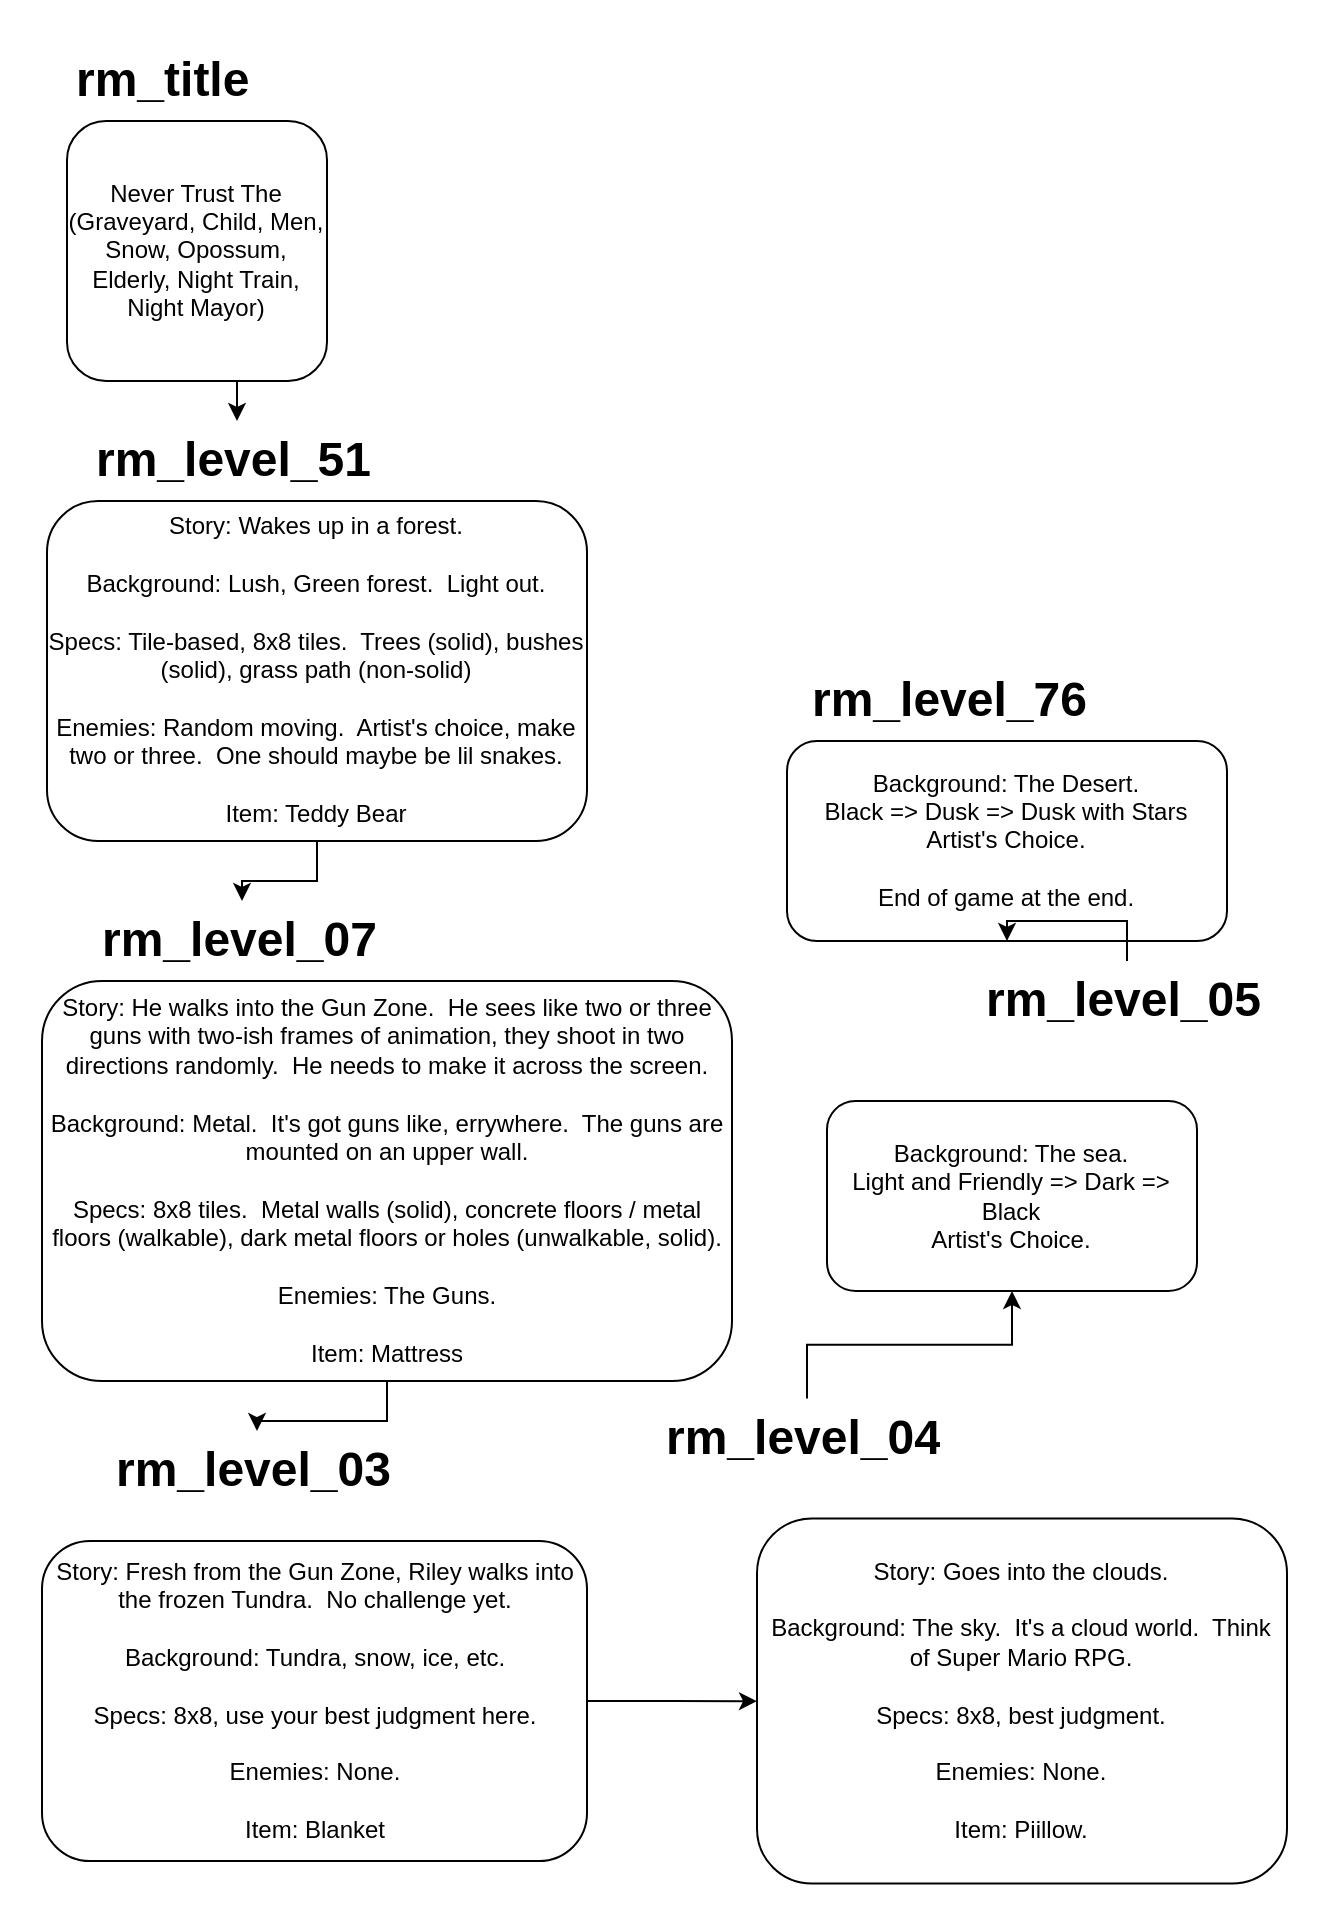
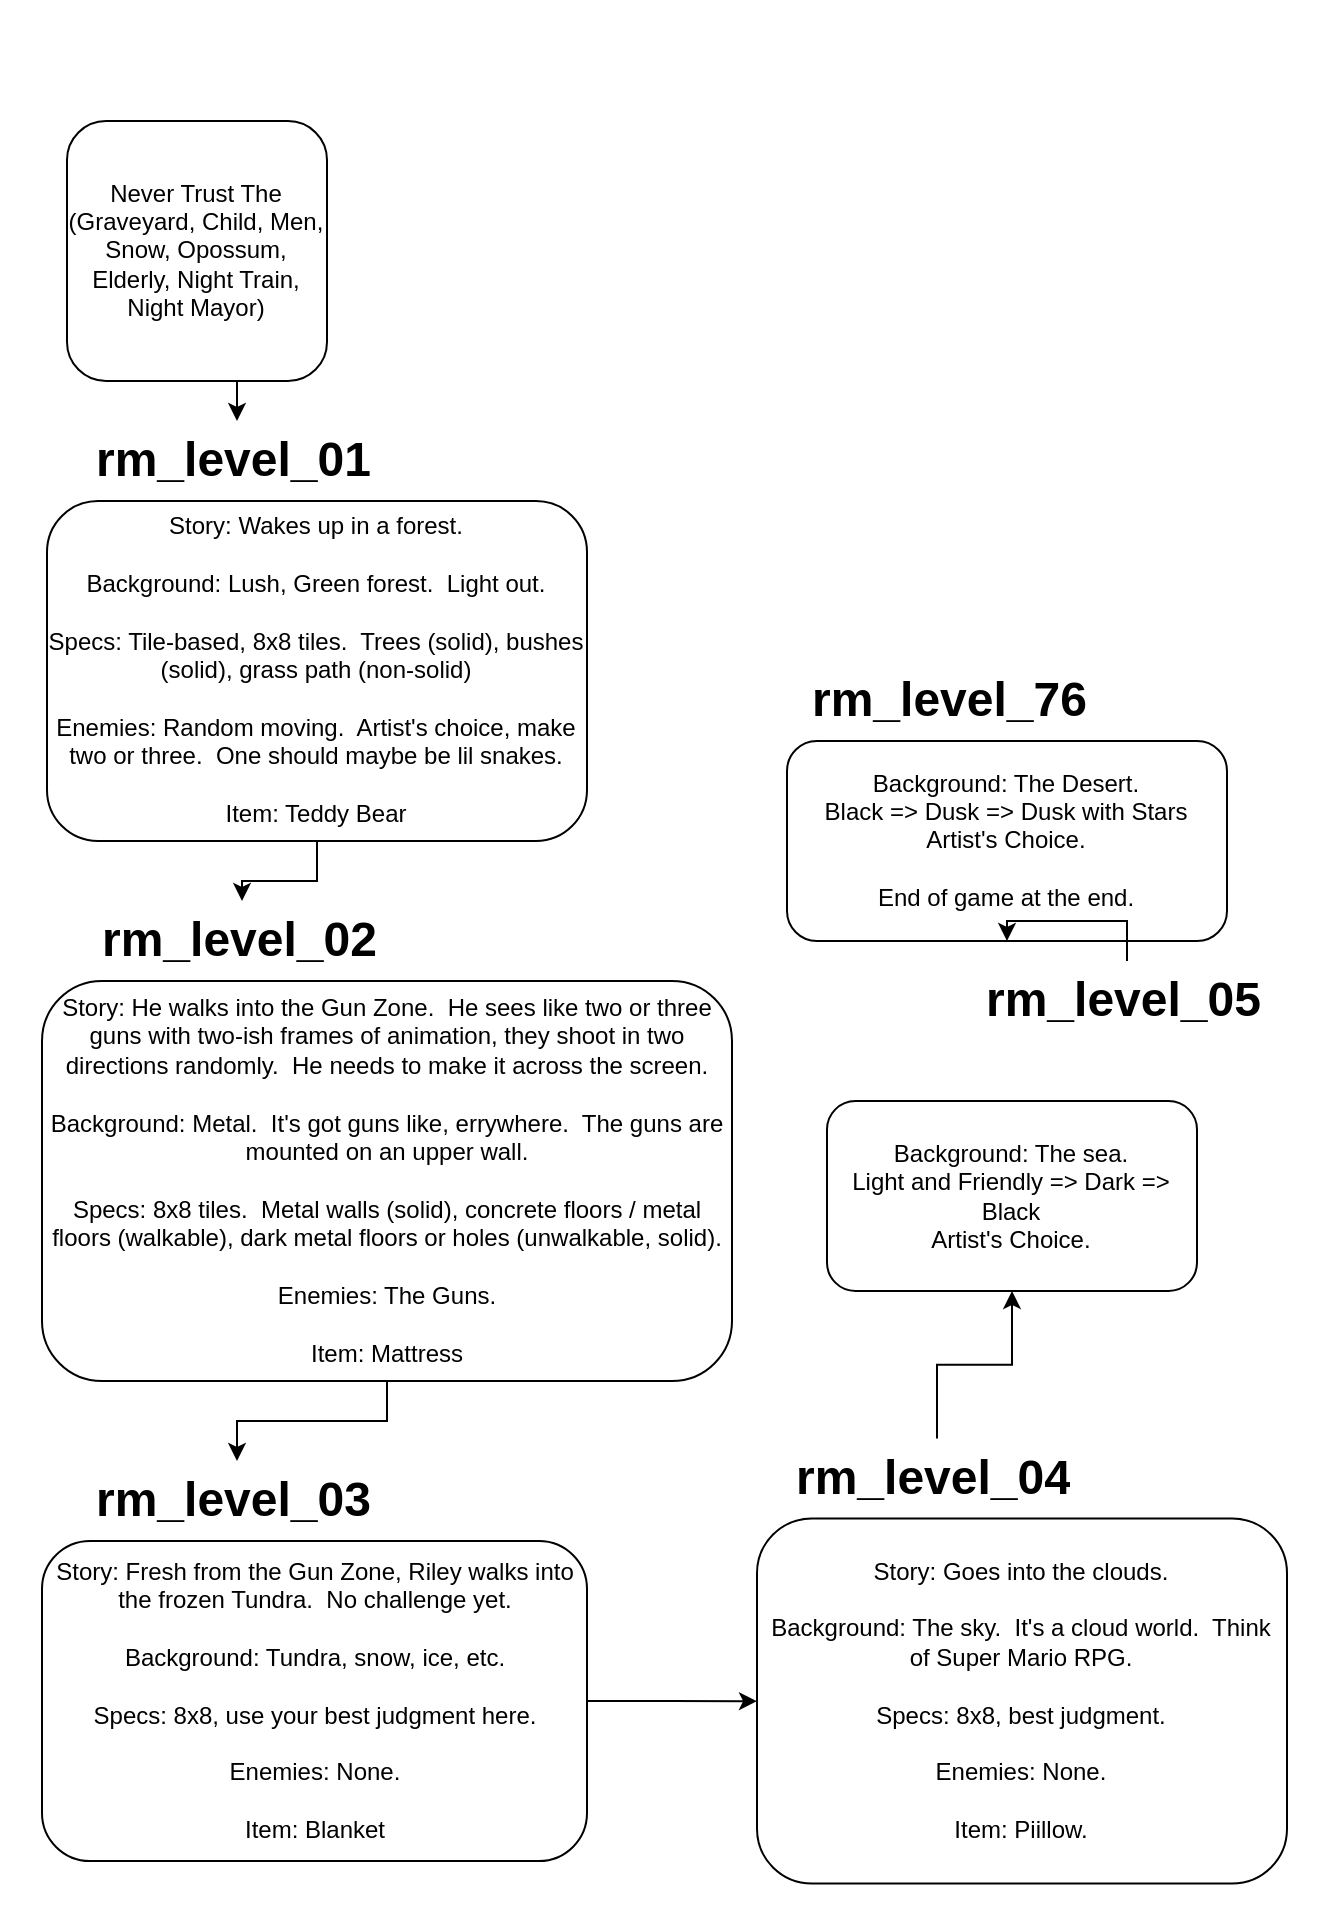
(177, 81) -> none
(165, 415) -> (165, 415)
(171, 895) -> (171, 895)
(807, 1439) -> (937, 1479)
(257, 1471) -> (237, 1501)
